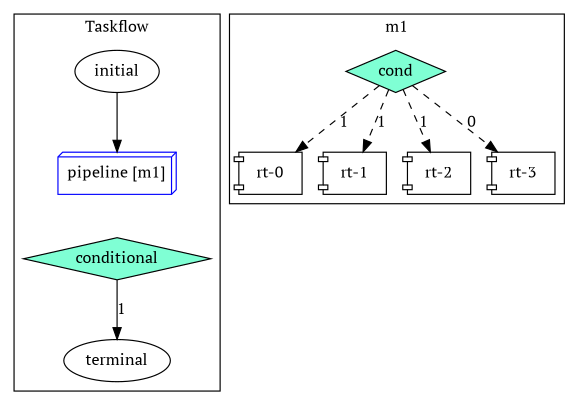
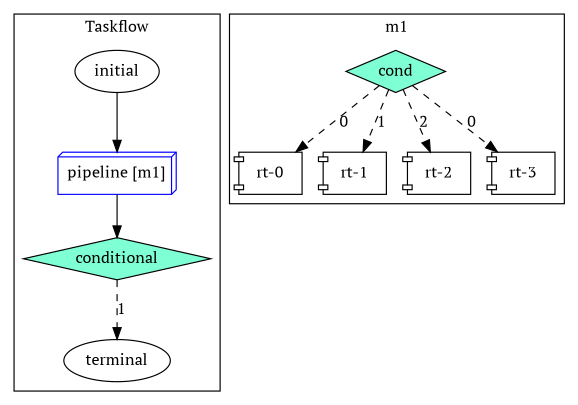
(344, 122) -> (344, 122)
(424, 122) -> (424, 122)
none -> (117, 210)
(117, 304) -> (117, 304)
